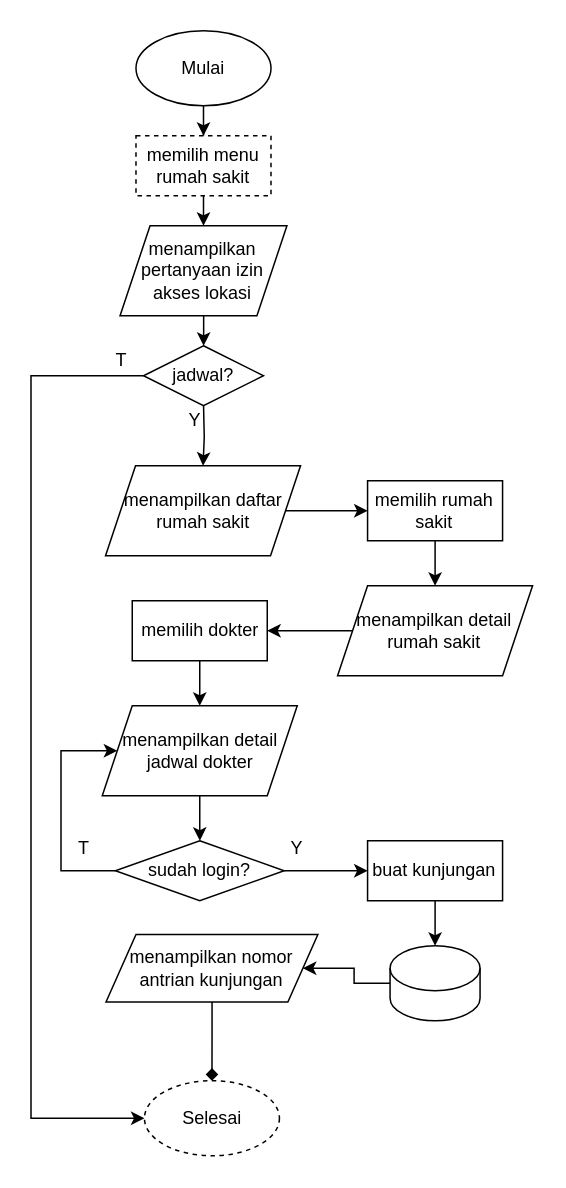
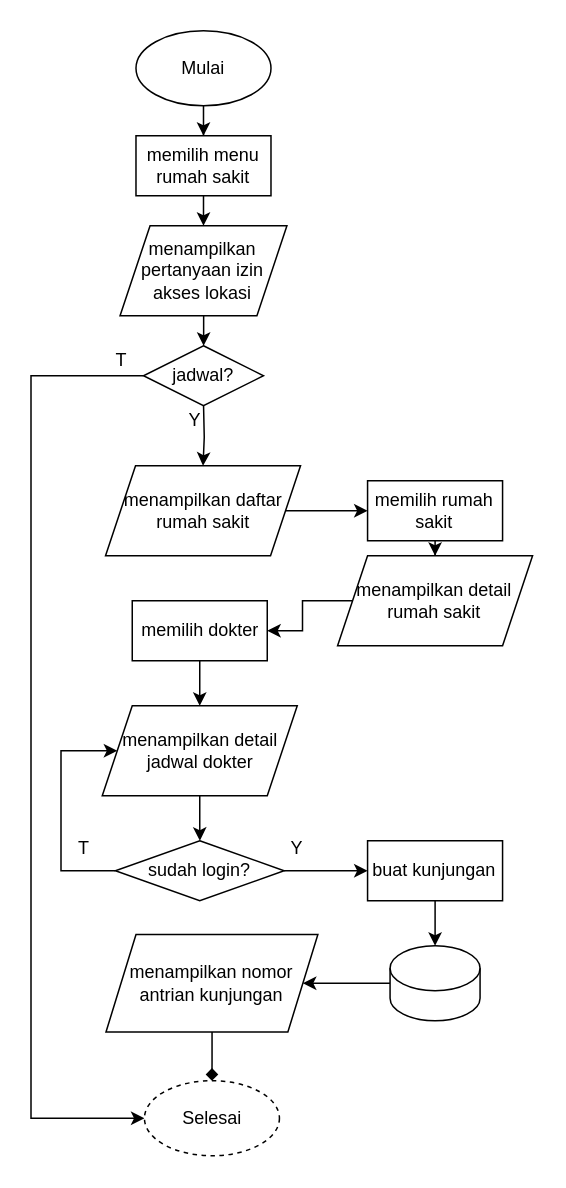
(203, 166) -> (203, 166)
(435, 631) -> (435, 601)
(212, 968) -> (212, 983)
